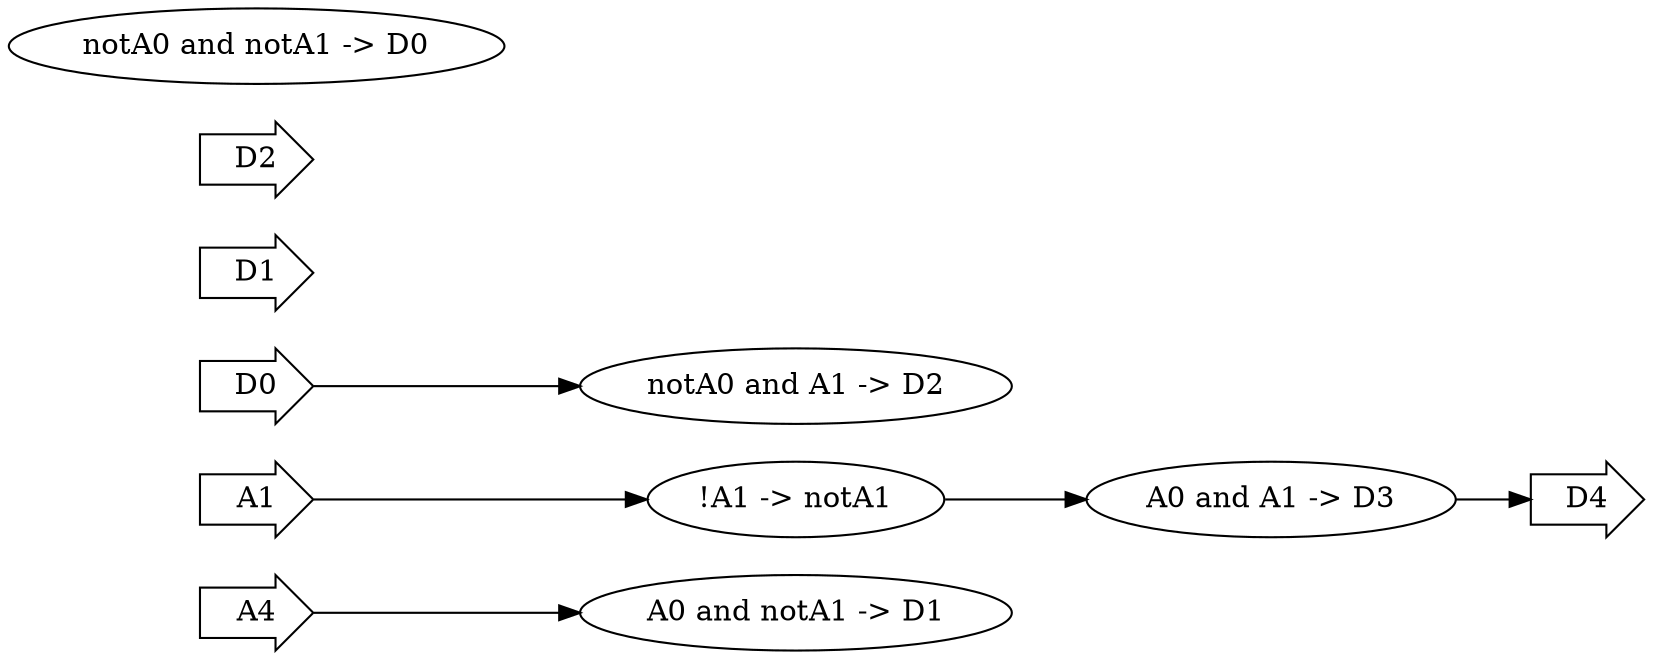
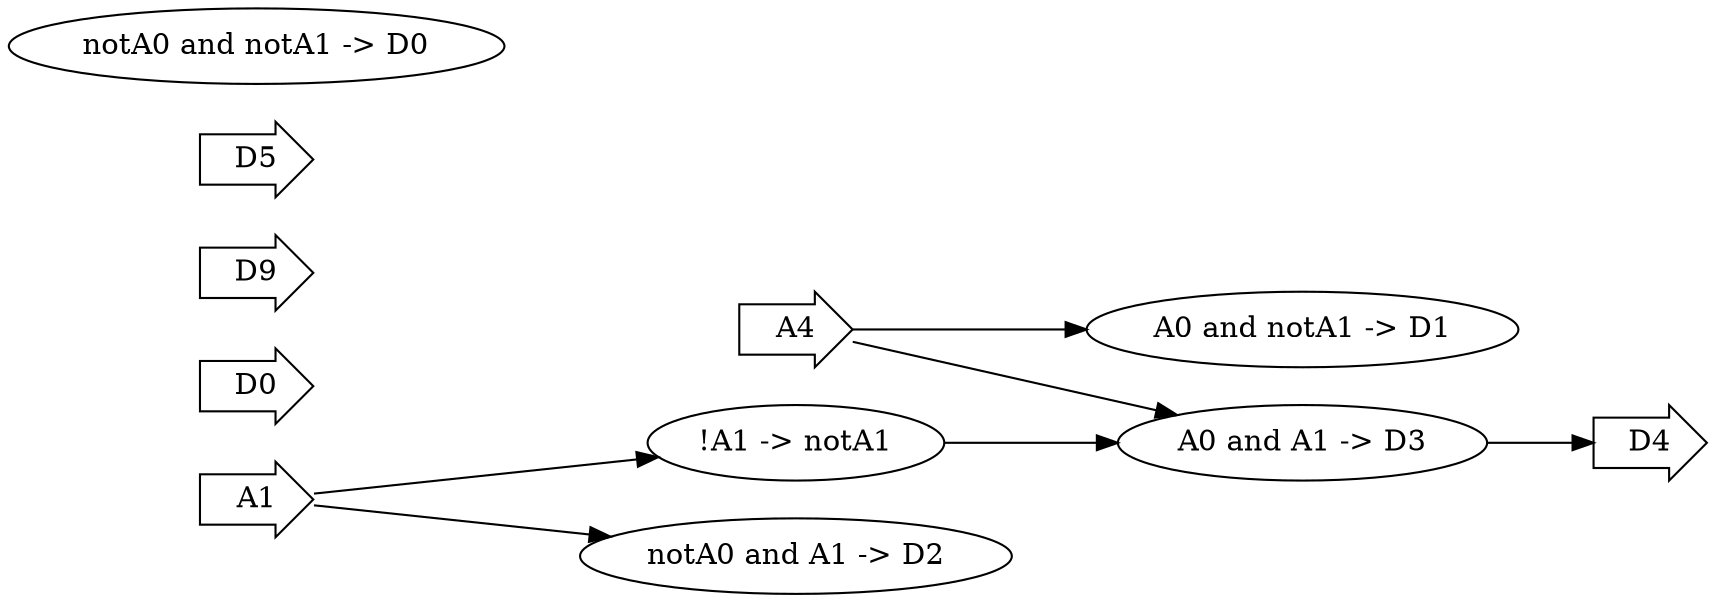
(257, 159) -> (257, 159)
(257, 273) -> (257, 273)
none -> (1005, 376)
(437, 386) -> (452, 520)
